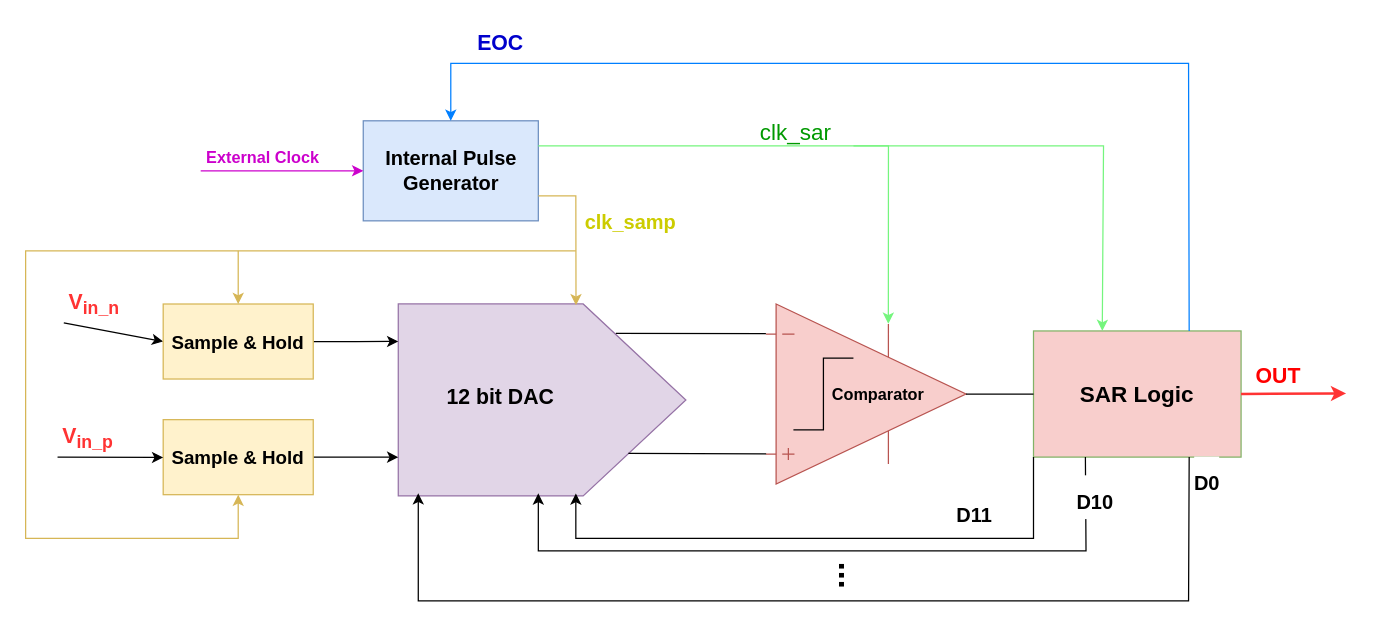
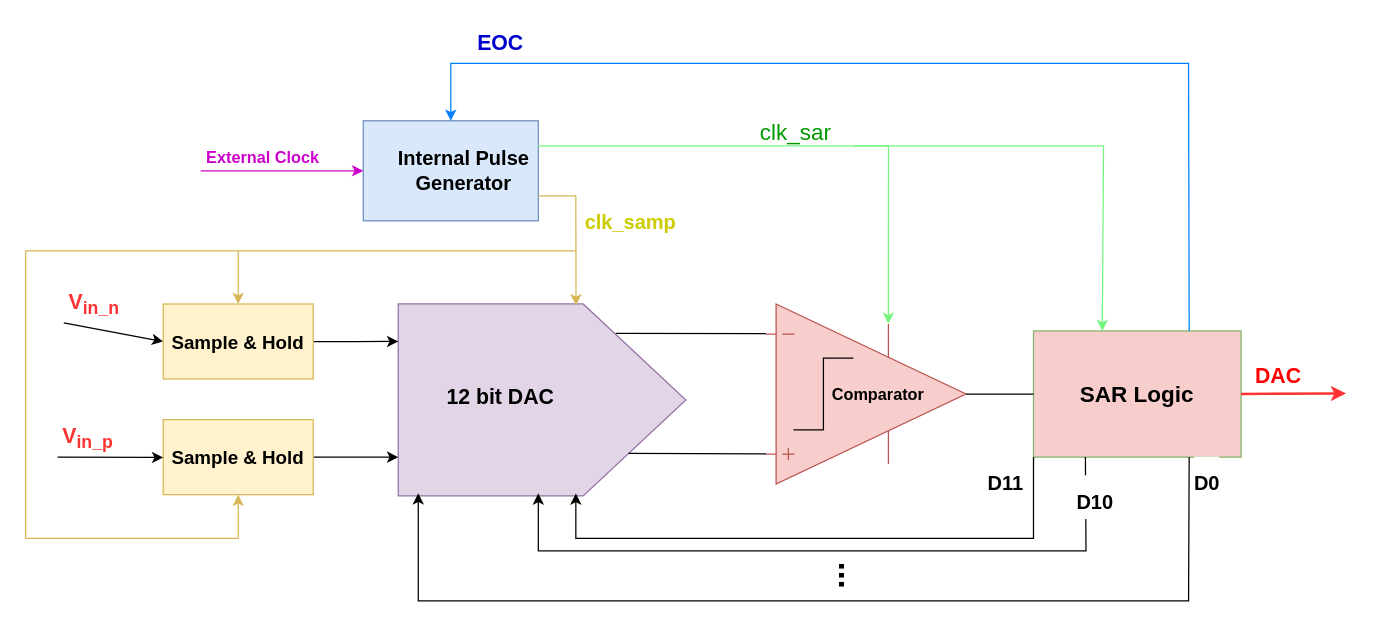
(451, 171) -> (463, 171)
(1278, 377) -> (1278, 377)
(974, 510) -> (1006, 479)
